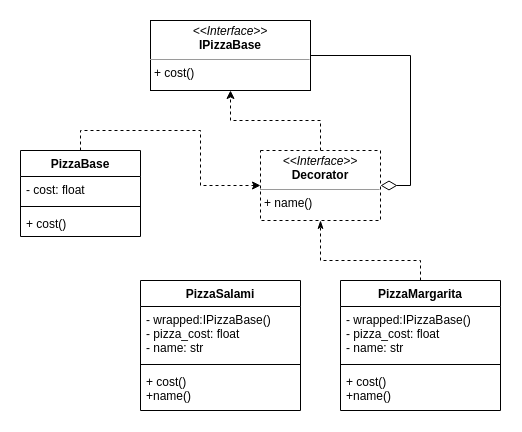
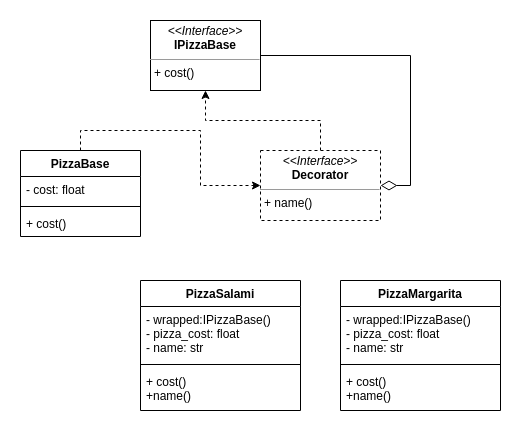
(231, 56) -> (206, 56)
(365, 261) -> none
